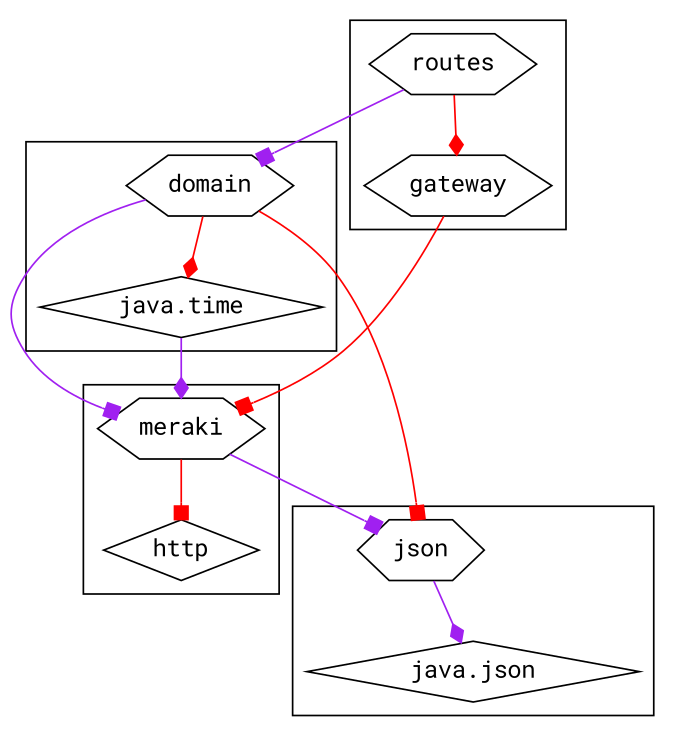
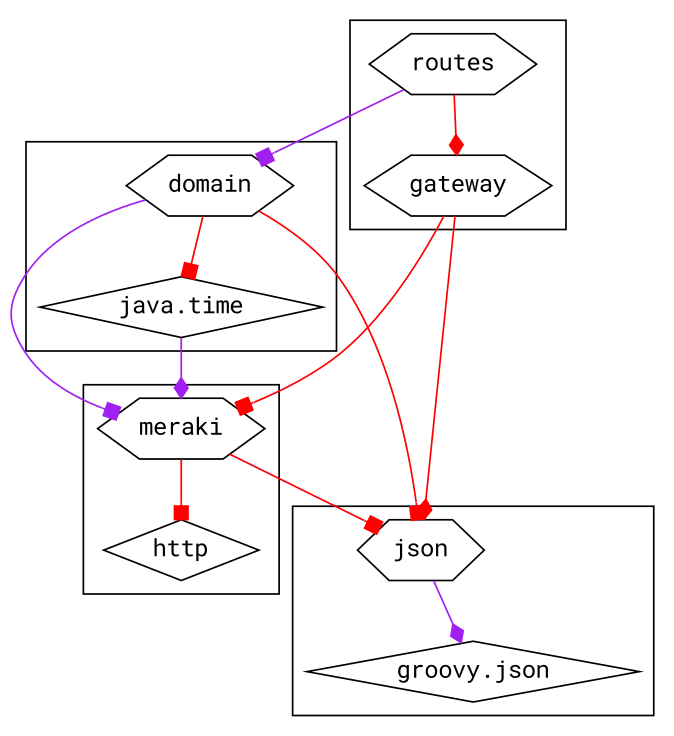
(197, 239) -> (197, 239)
none -> (440, 358)
(297, 487) -> (297, 487)
(473, 672) -> (473, 672)
